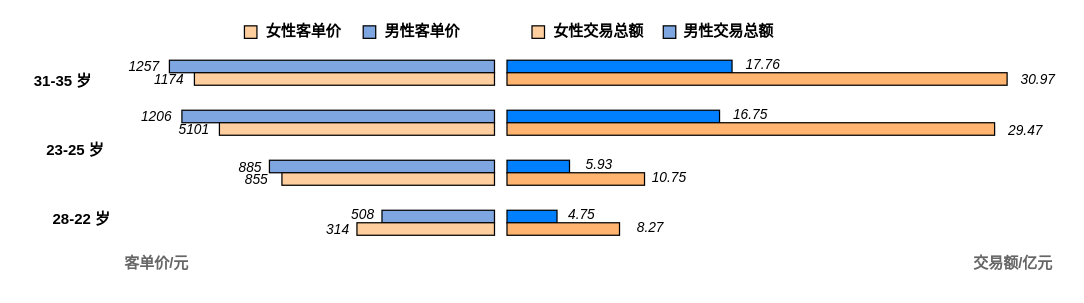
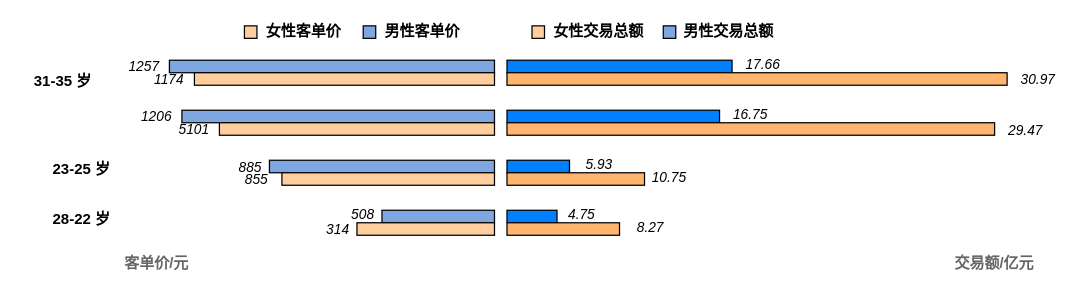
(763, 64) -> (763, 64)
(76, 151) -> (82, 169)
(1013, 263) -> (994, 263)
